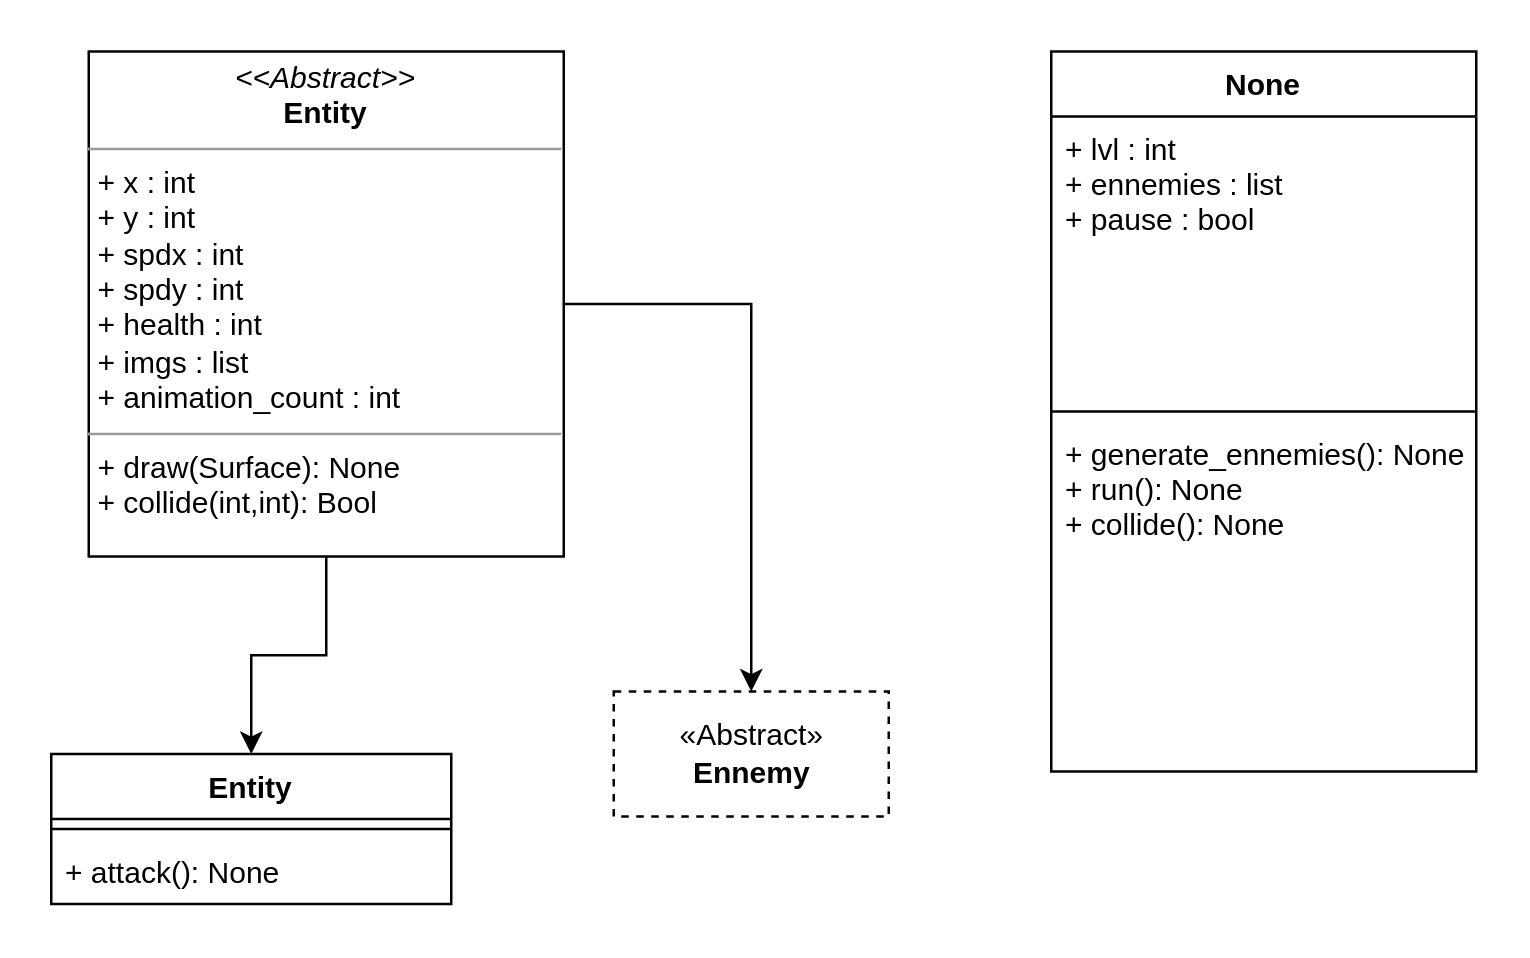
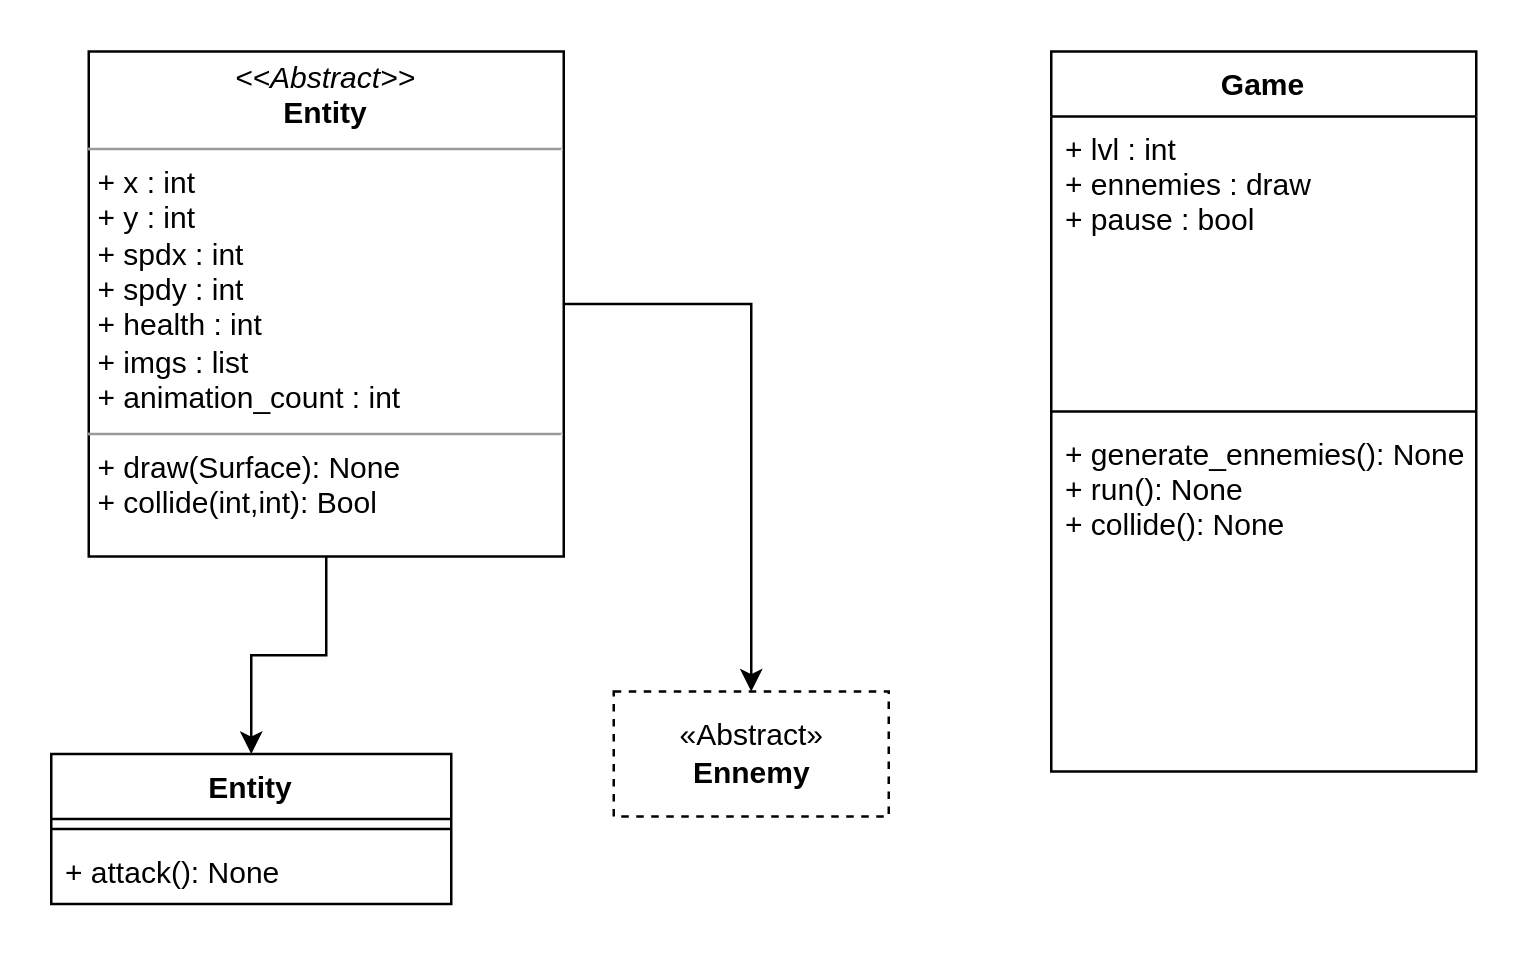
(1263, 85) -> (1263, 85)
(1130, 150) -> (1130, 150)
